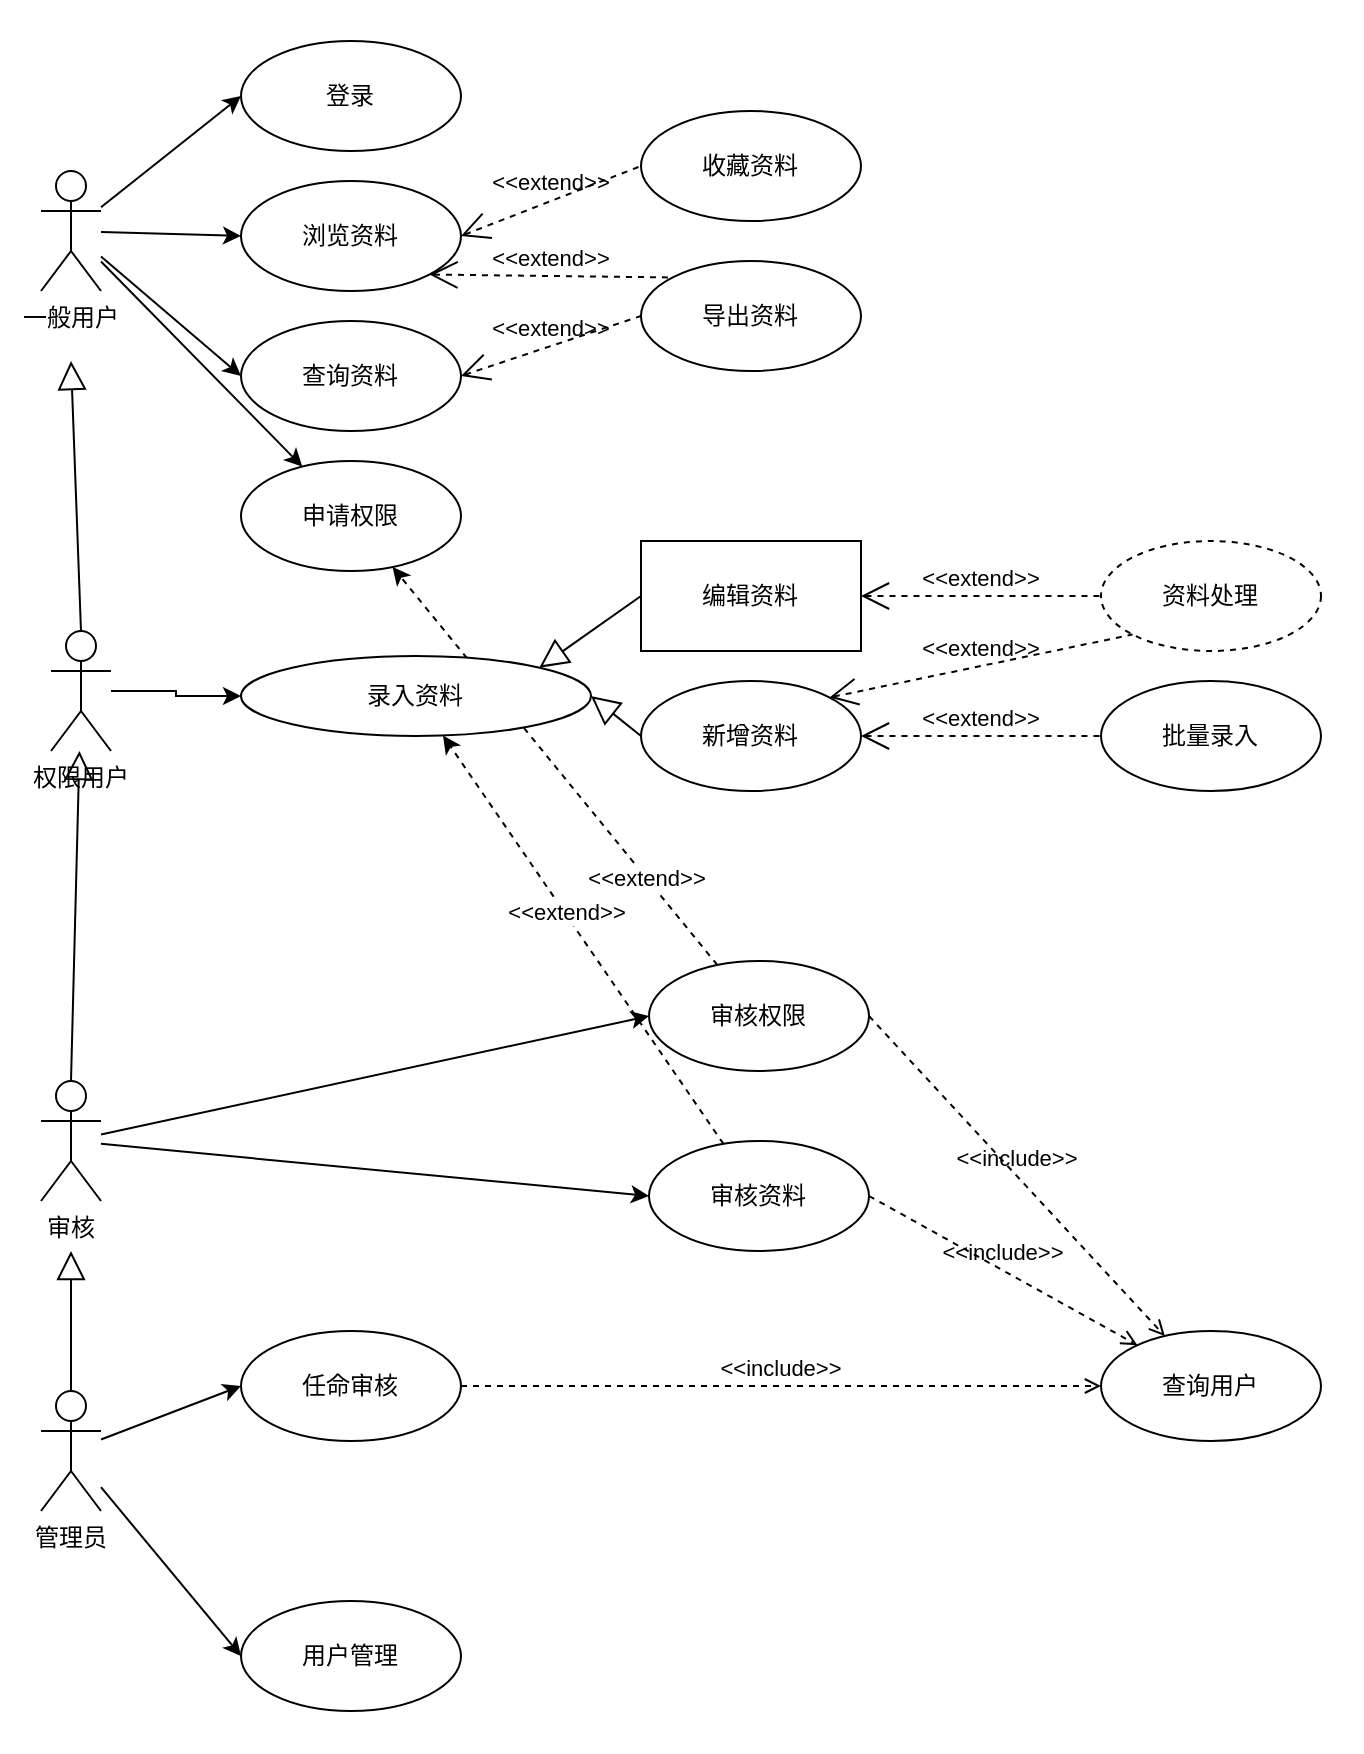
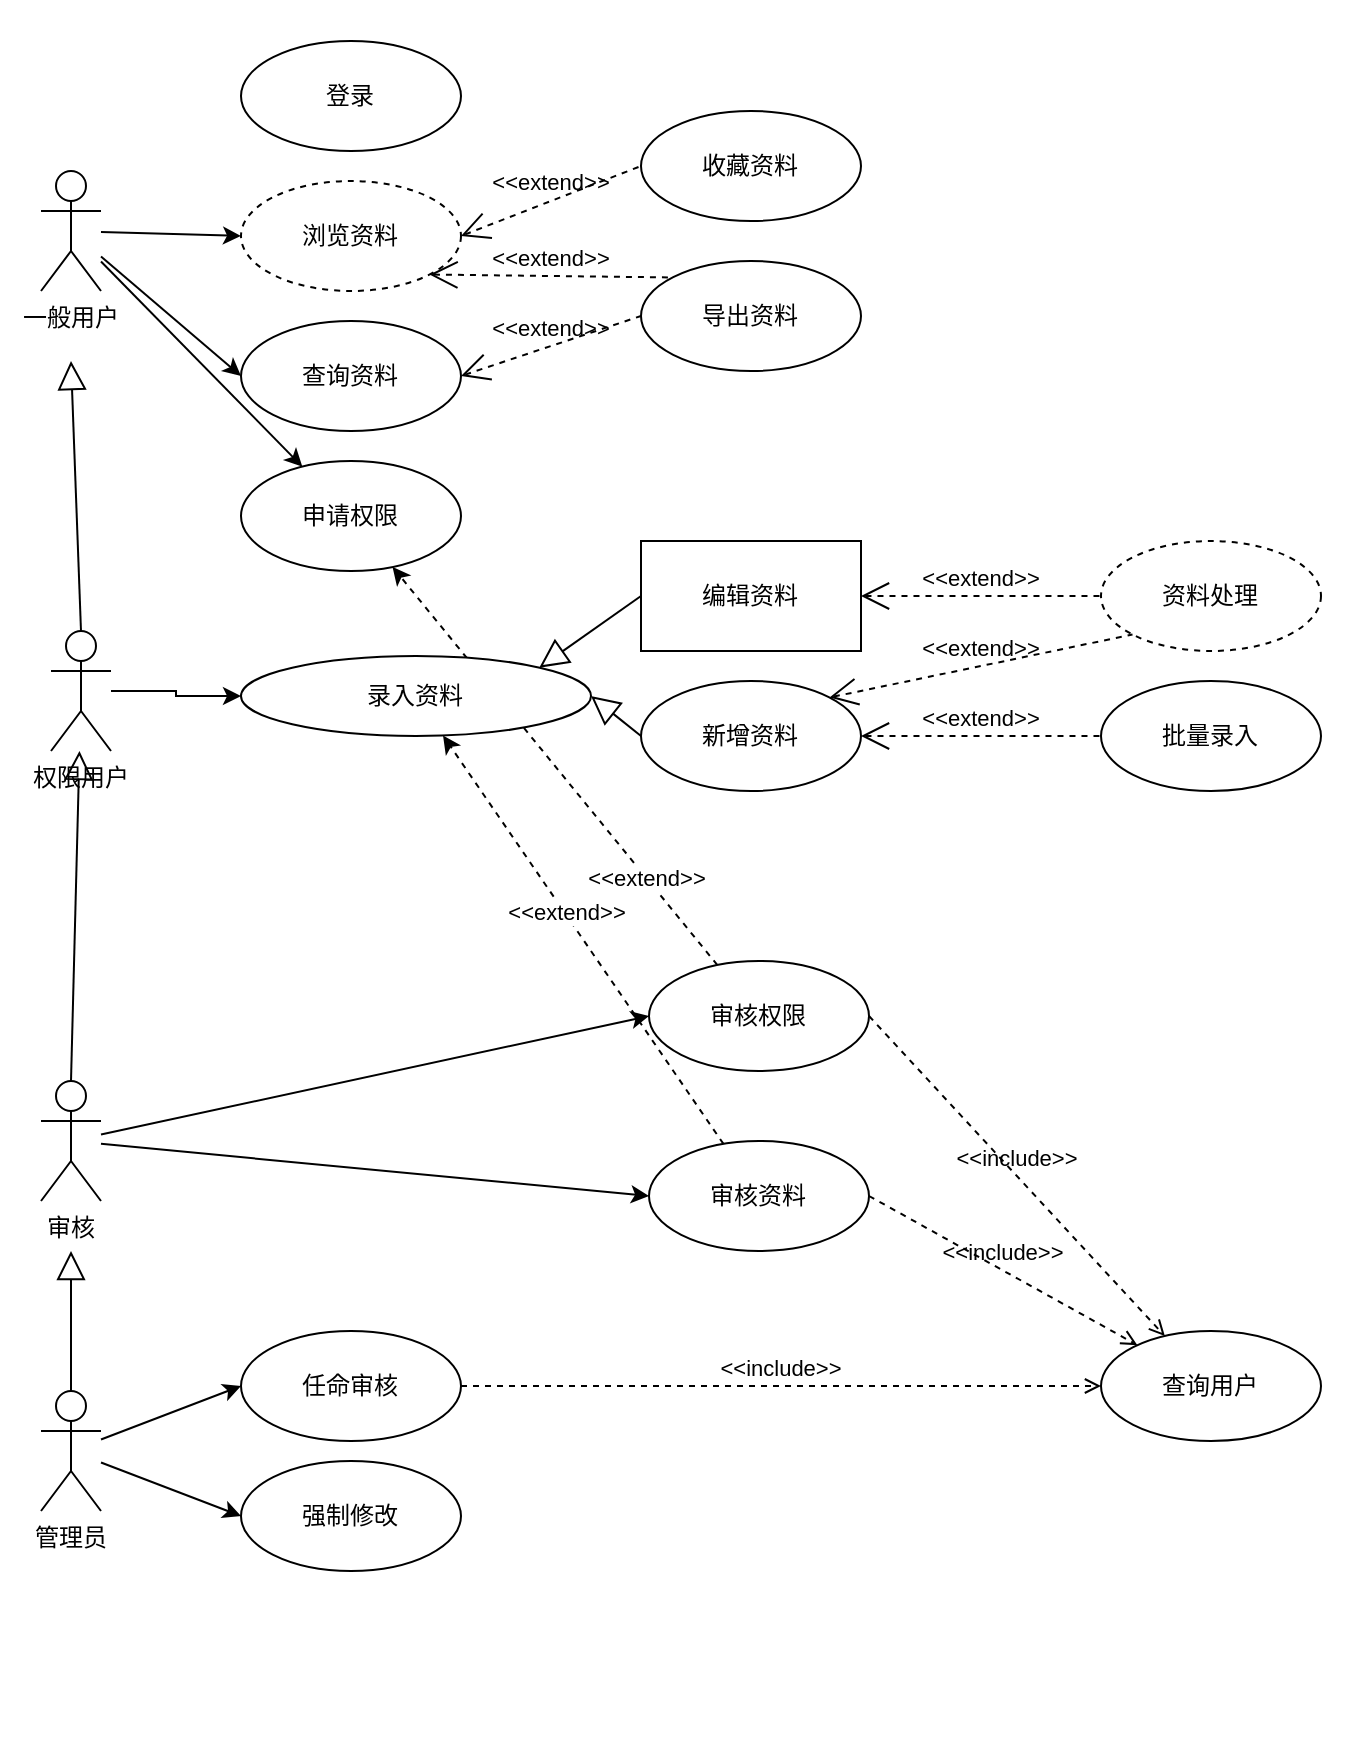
(166, 156) -> none
(351, 236) -> (351, 236)
none -> (165, 1487)
none -> (351, 1516)
(167, 1567) -> none
(351, 1656) -> none
